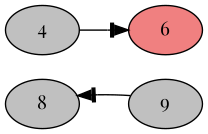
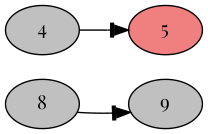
(166, 30) -> (166, 30)
(114, 95) -> (94, 113)
